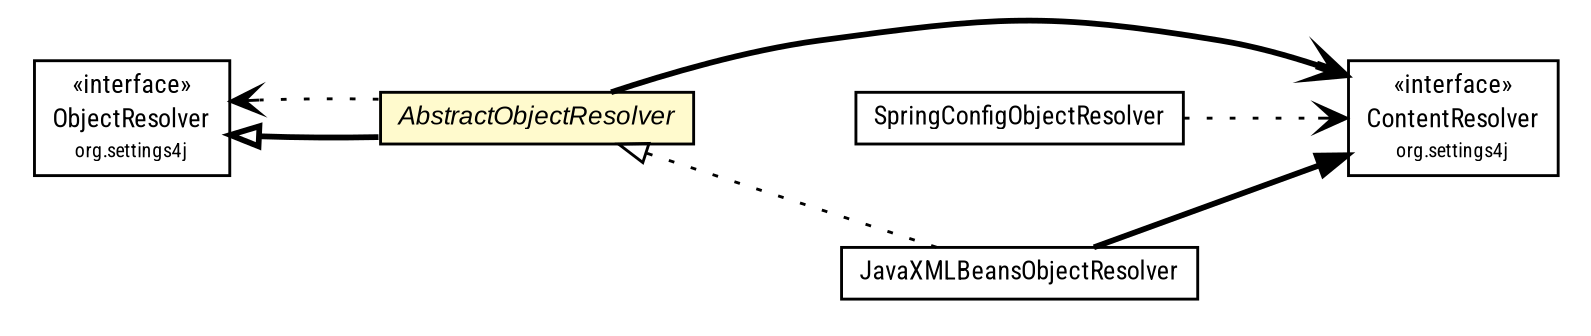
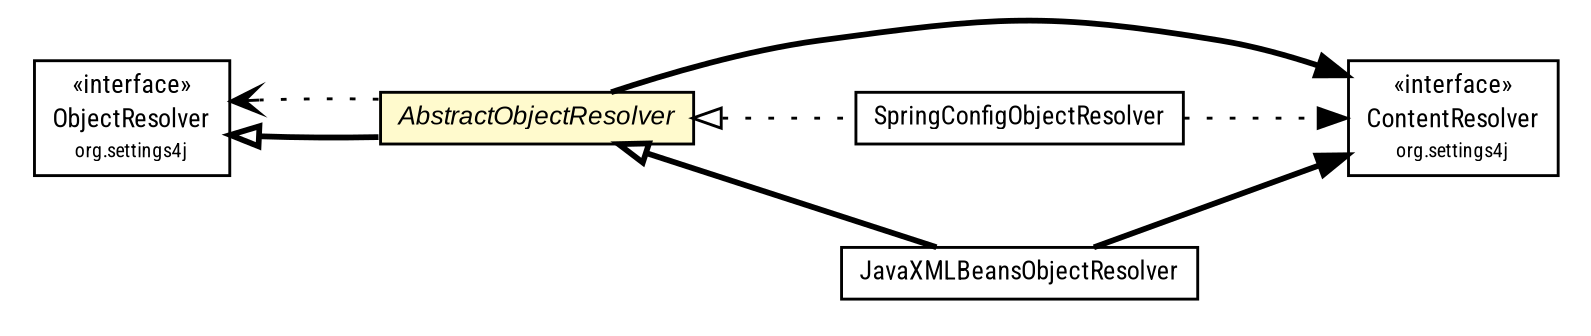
(963, 24) -> (963, 24)
none -> (789, 118)
(1250, 118) -> (1250, 118)
(792, 200) -> (792, 200)
